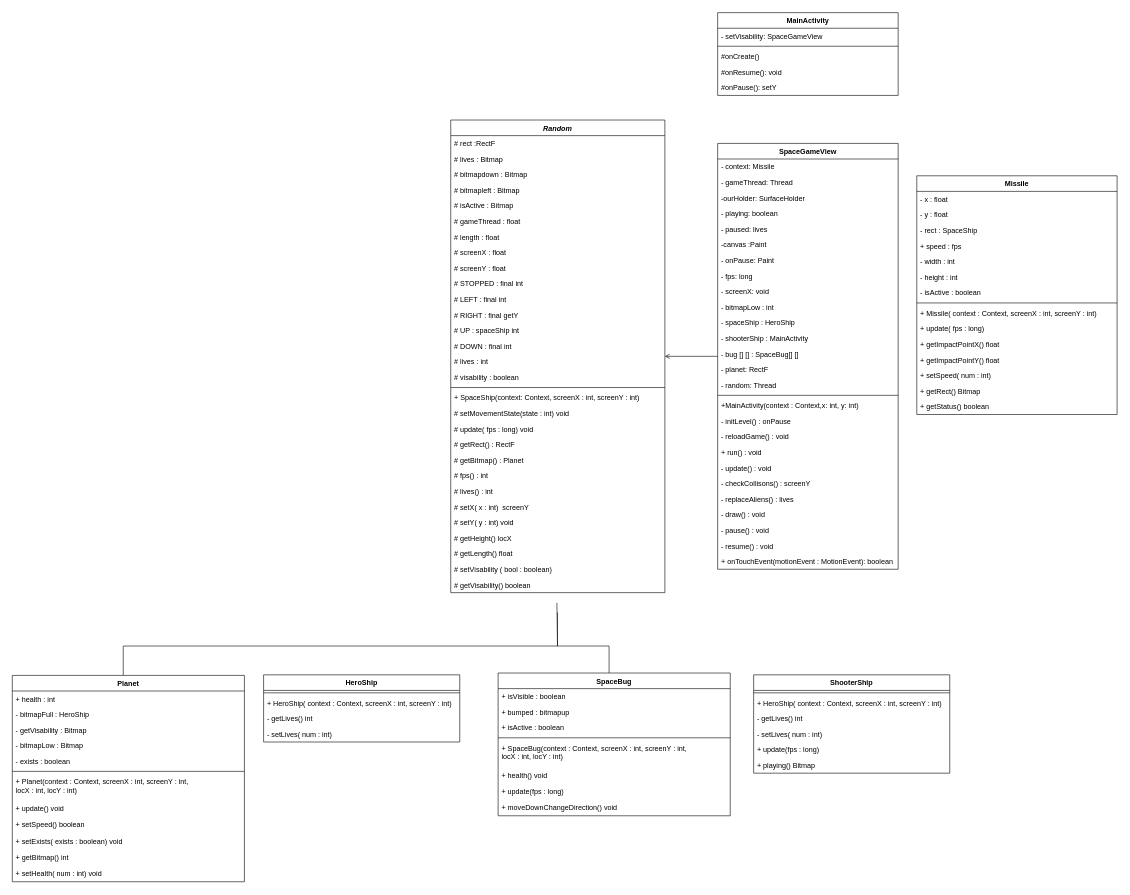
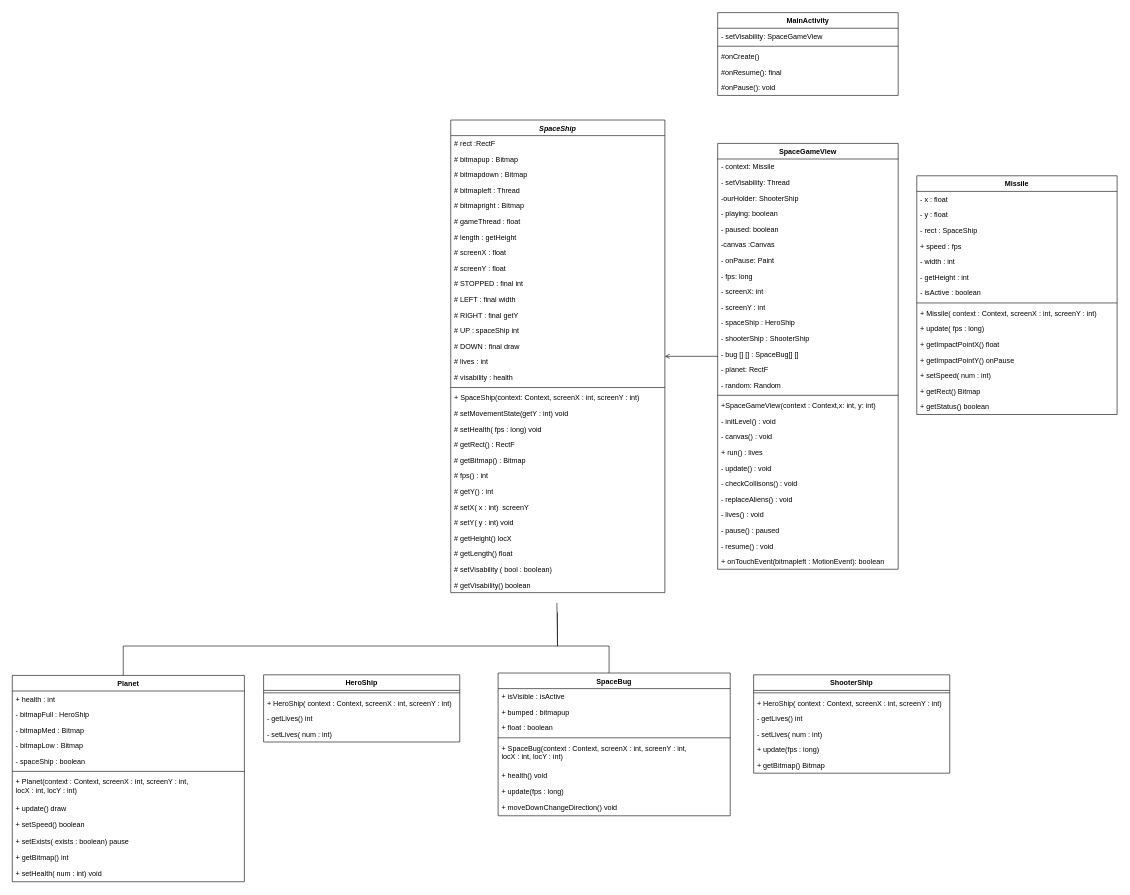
(753, 72) -> (754, 72)
(752, 88) -> (751, 88)
(558, 128) -> (558, 128)
(480, 159) -> (487, 159)
(759, 182) -> (761, 182)
(490, 190) -> (491, 190)
(768, 198) -> (764, 198)
(486, 206) -> (492, 206)
(747, 229) -> (752, 229)
(481, 237) -> (489, 237)
(747, 245) -> (750, 245)
(943, 277) -> (949, 277)
(748, 292) -> (746, 292)
(483, 299) -> (487, 299)
(750, 307) -> (747, 307)
(770, 338) -> (770, 338)
(483, 346) -> (486, 346)
(967, 360) -> (972, 360)
(490, 377) -> (488, 377)
(751, 385) -> (751, 385)
(802, 406) -> (806, 406)
(520, 413) -> (518, 413)
(761, 421) -> (754, 421)
(499, 429) -> (504, 429)
(758, 437) -> (751, 437)
(745, 452) -> (746, 452)
(493, 460) -> (493, 460)
(771, 484) -> (764, 484)
(478, 491) -> (478, 491)
(763, 499) -> (762, 499)
(747, 515) -> (747, 515)
(749, 530) -> (754, 530)
(814, 562) -> (811, 562)
(536, 697) -> (537, 697)
(535, 728) -> (530, 728)
(56, 730) -> (50, 730)
(46, 761) -> (52, 761)
(789, 766) -> (794, 766)
(43, 809) -> (44, 809)
(77, 841) -> (80, 841)
